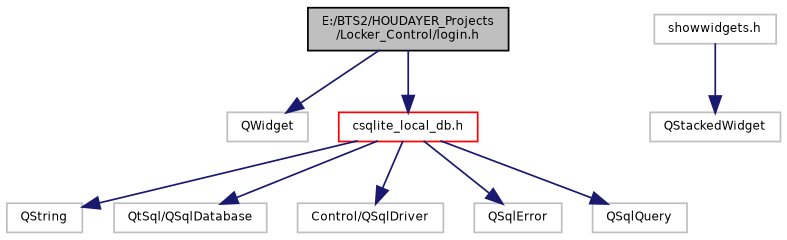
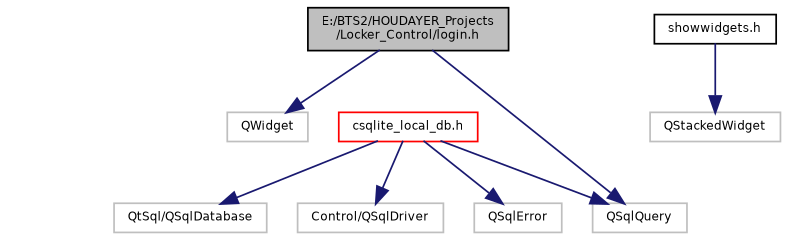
(715, 29) -> (715, 29)
(408, 73) -> (521, 121)
(45, 218) -> none
